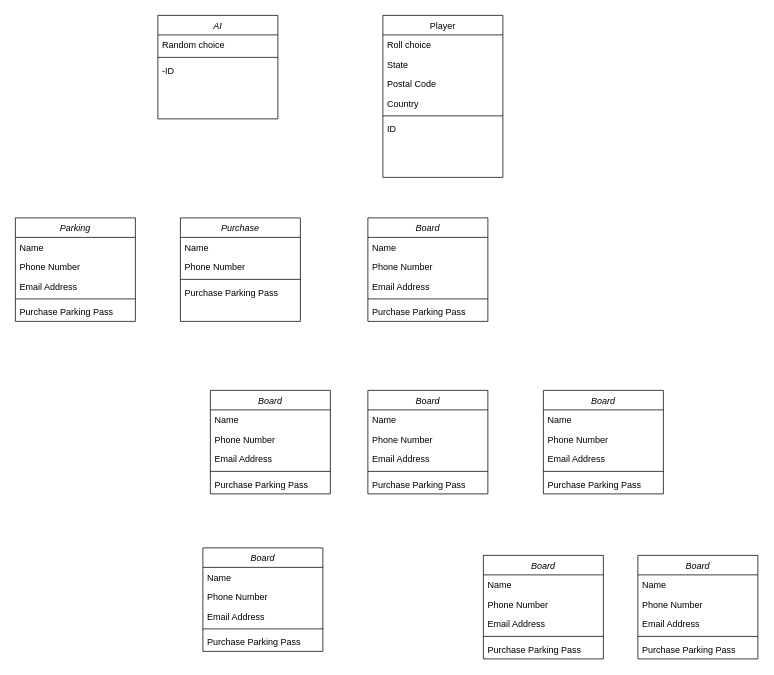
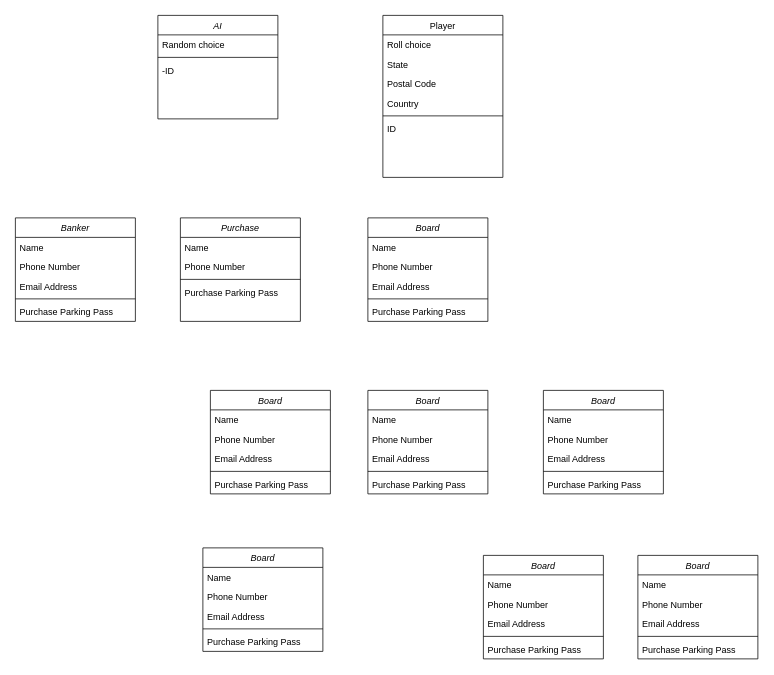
(75, 228) -> (75, 228)
